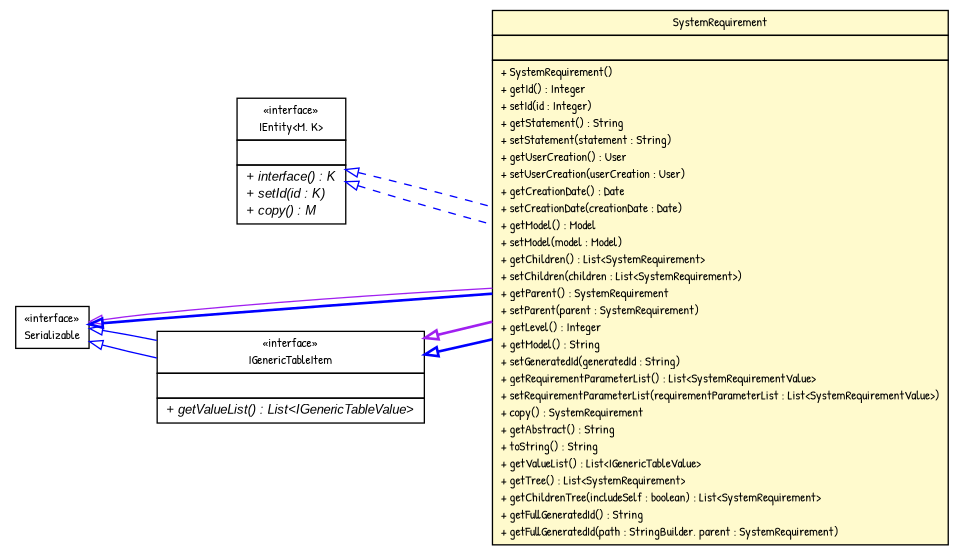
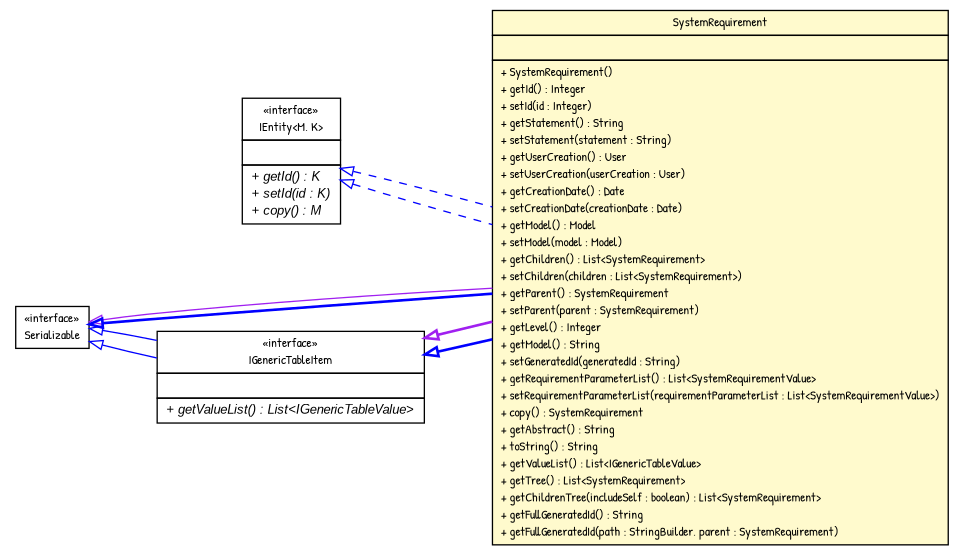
(291, 177) -> (286, 177)
